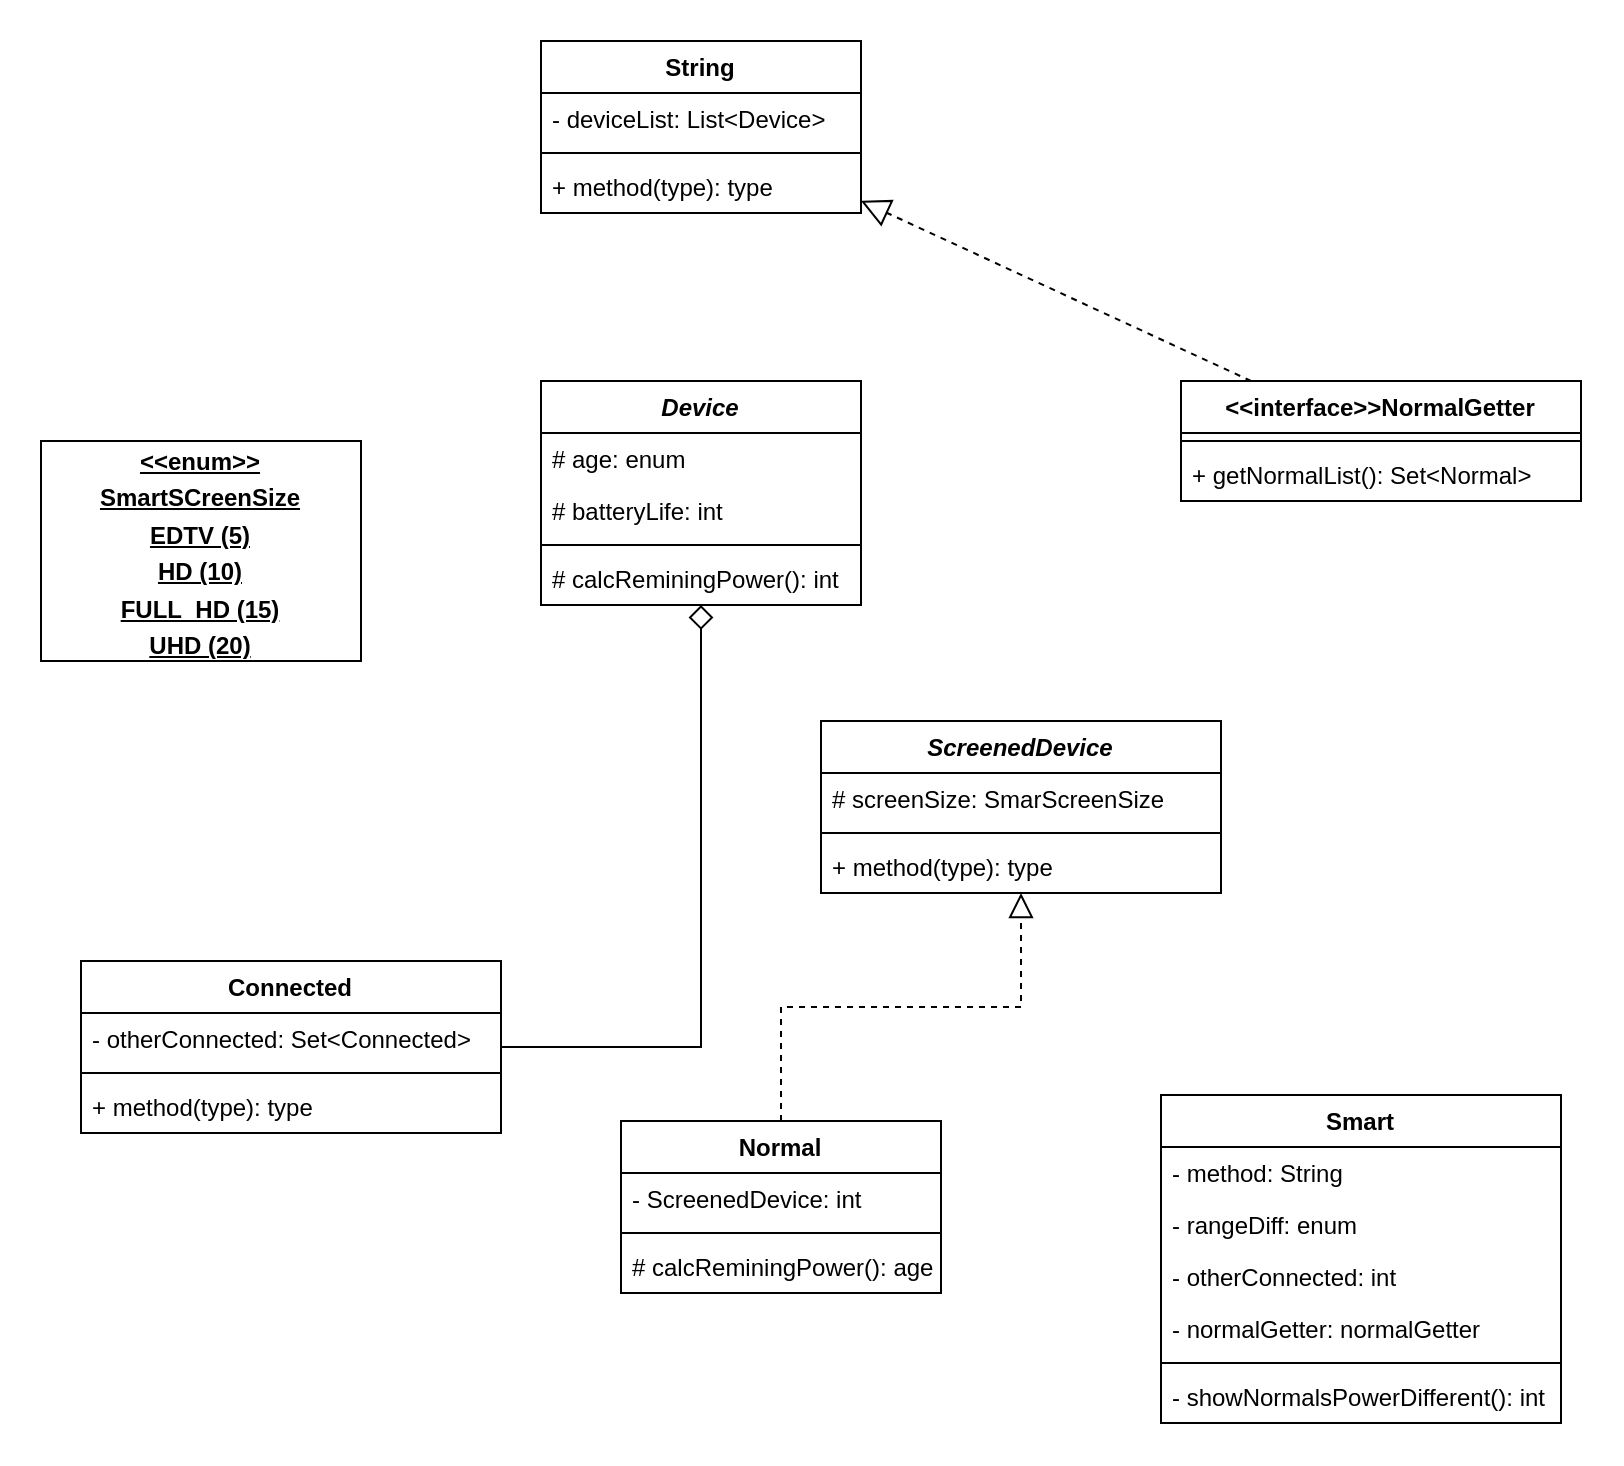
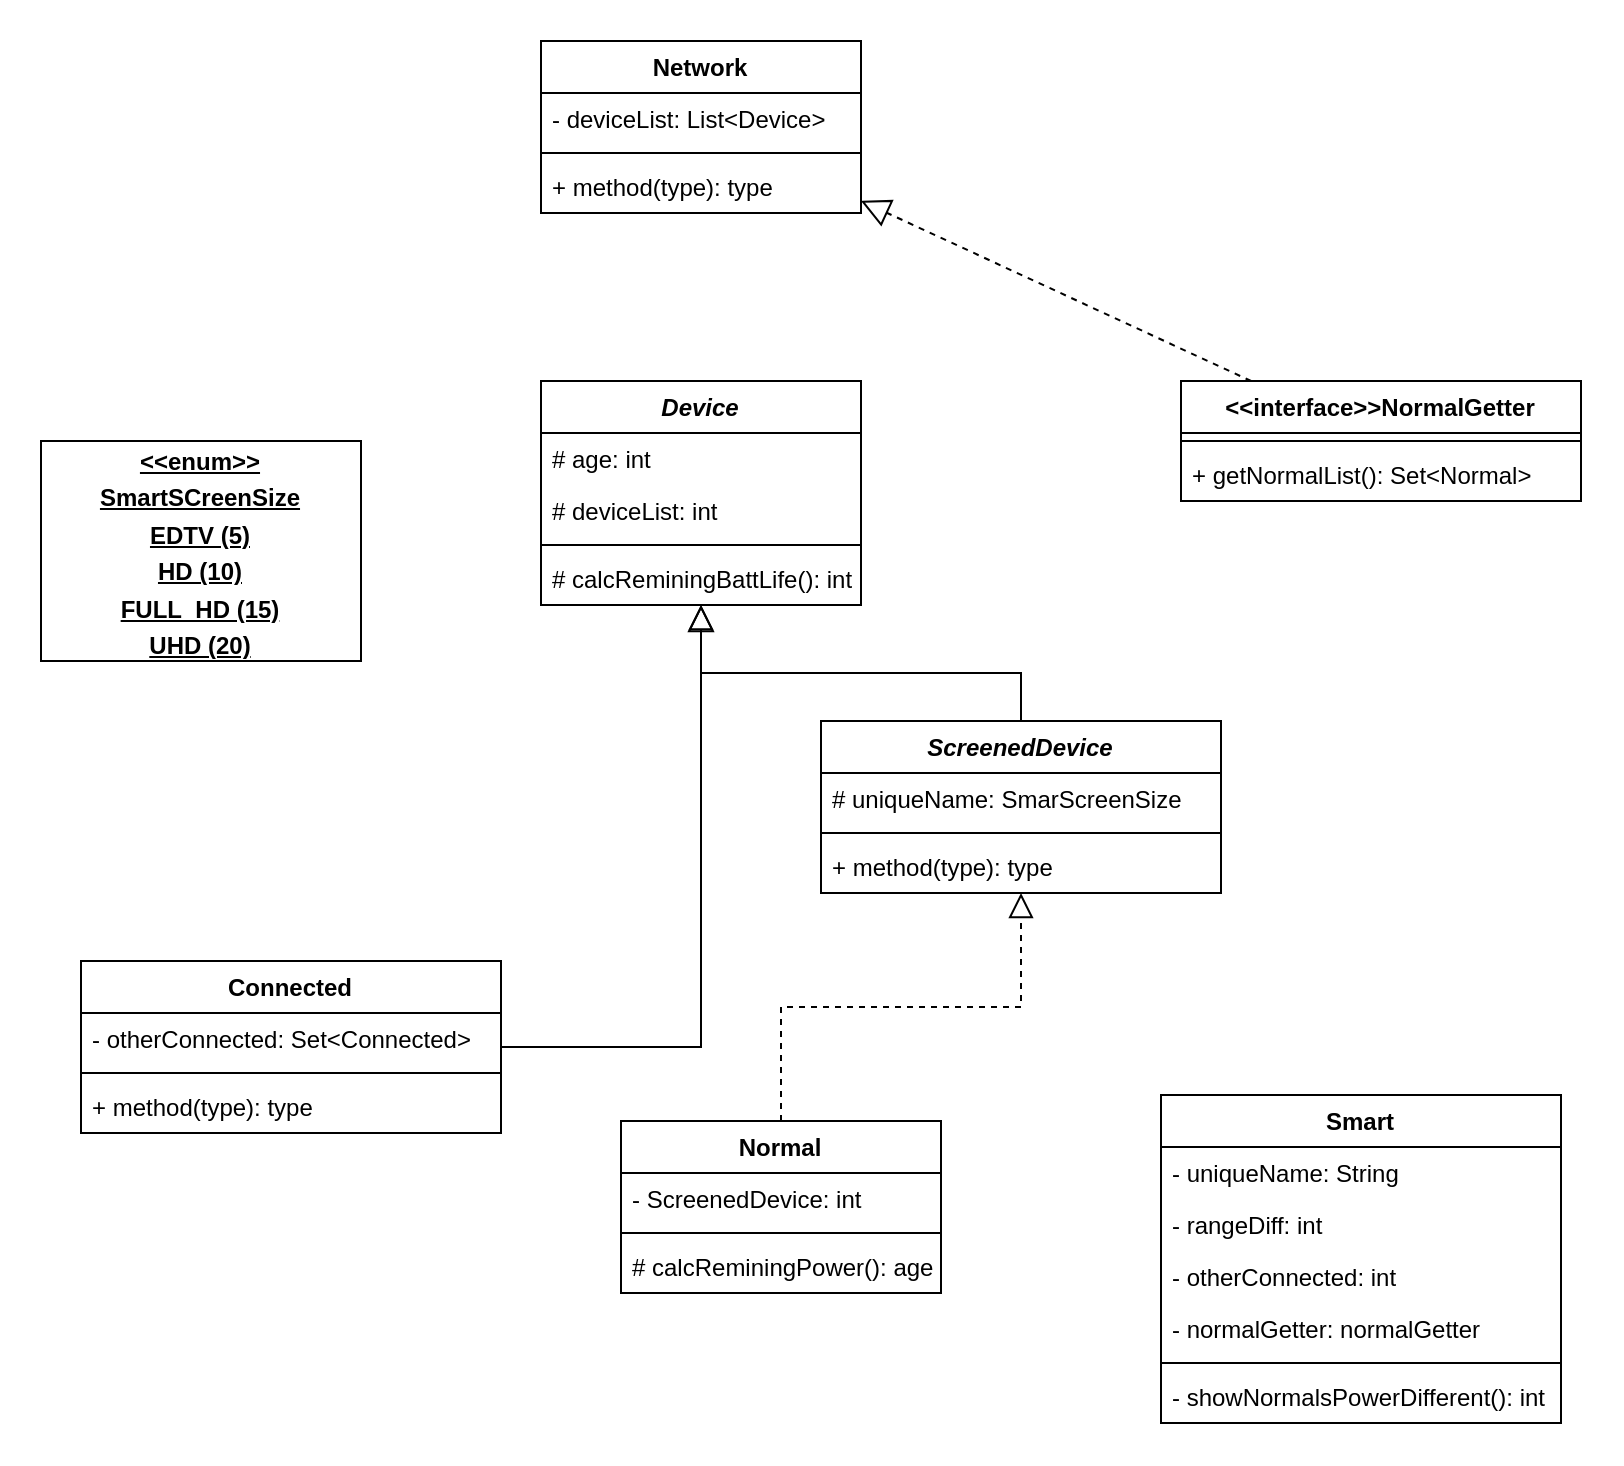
(700, 68) -> (700, 68)
(620, 460) -> (610, 460)
(657, 512) -> (648, 512)
(705, 580) -> (722, 580)
(701, 629) -> (701, 630)
none -> (887, 673)
(1005, 800) -> (1005, 800)
(1267, 1174) -> (1291, 1174)
(1274, 1226) -> (1264, 1226)
